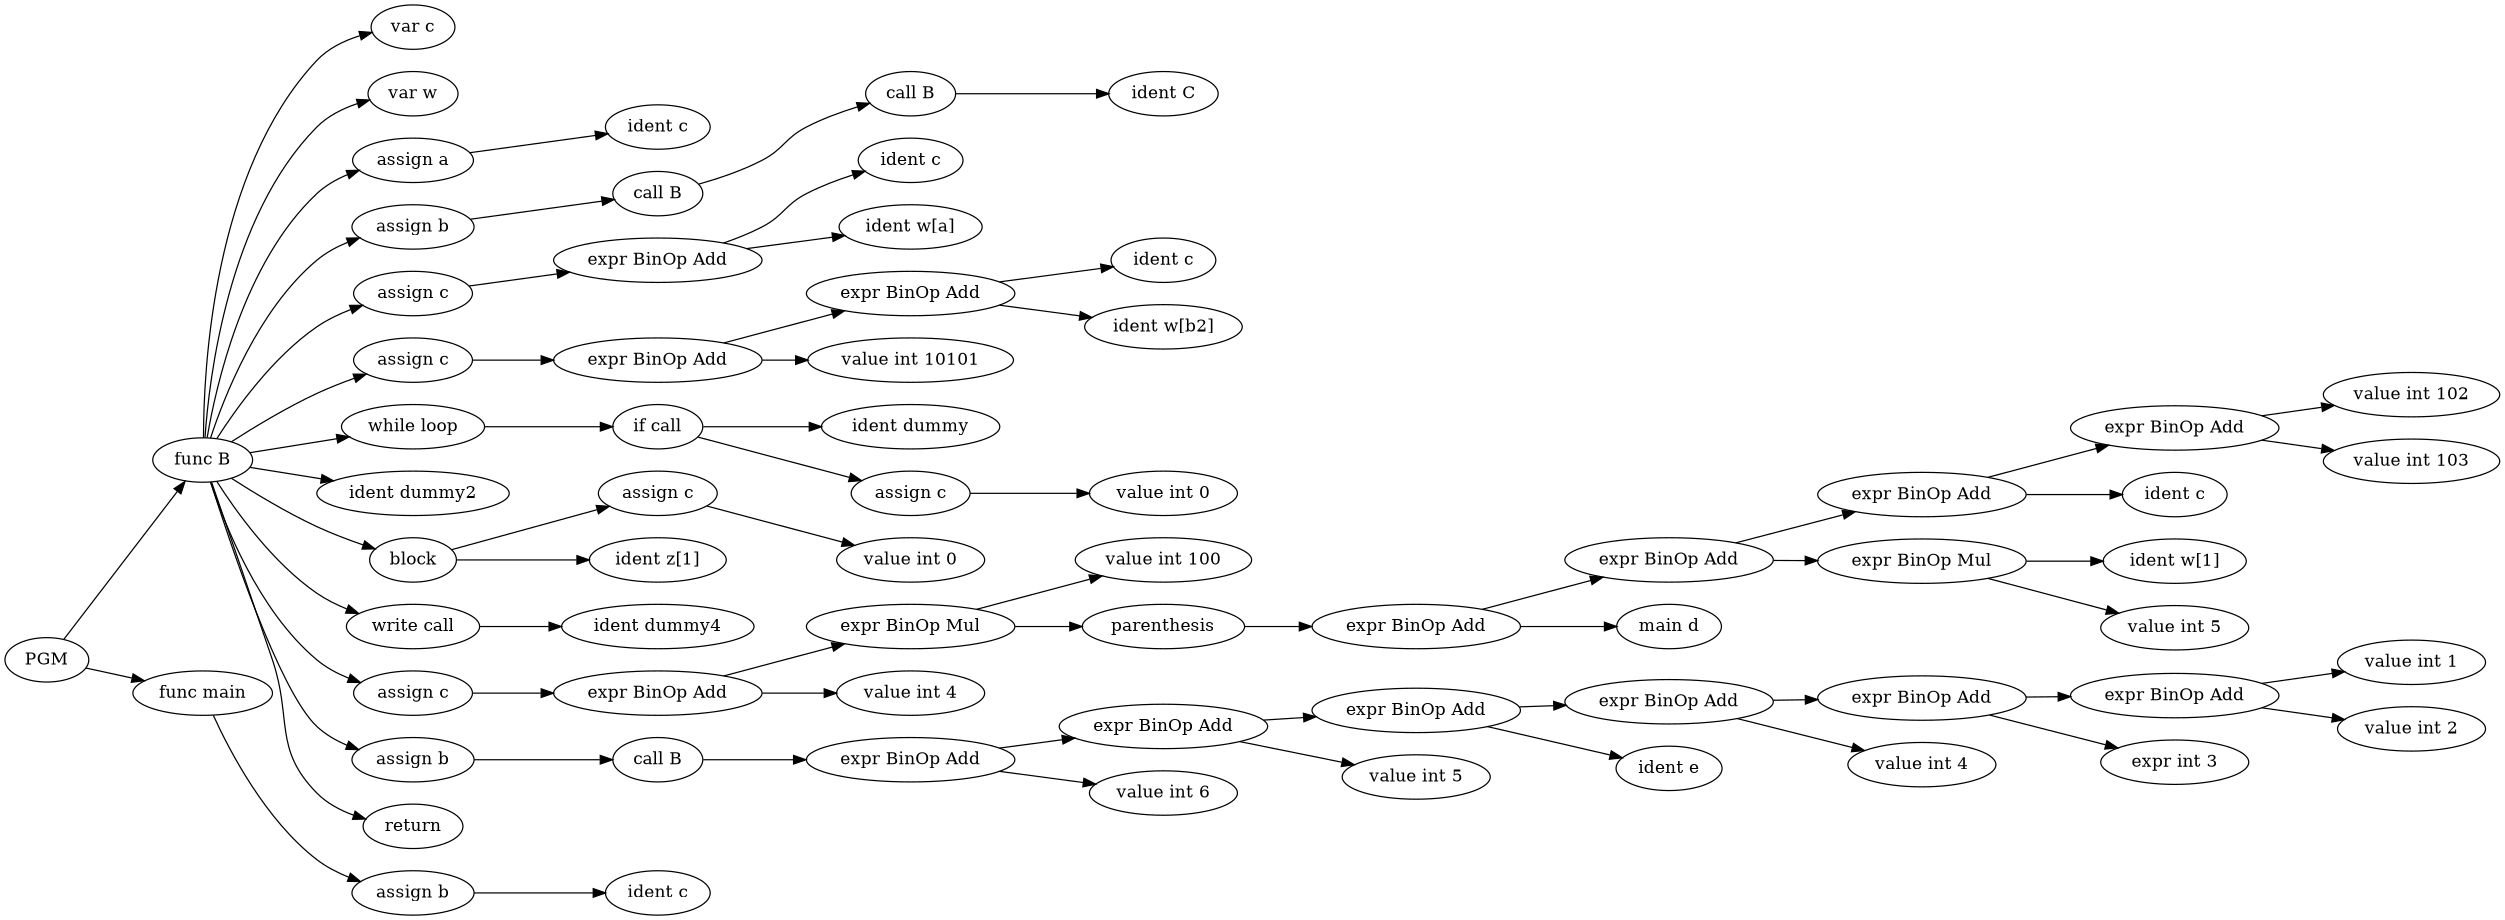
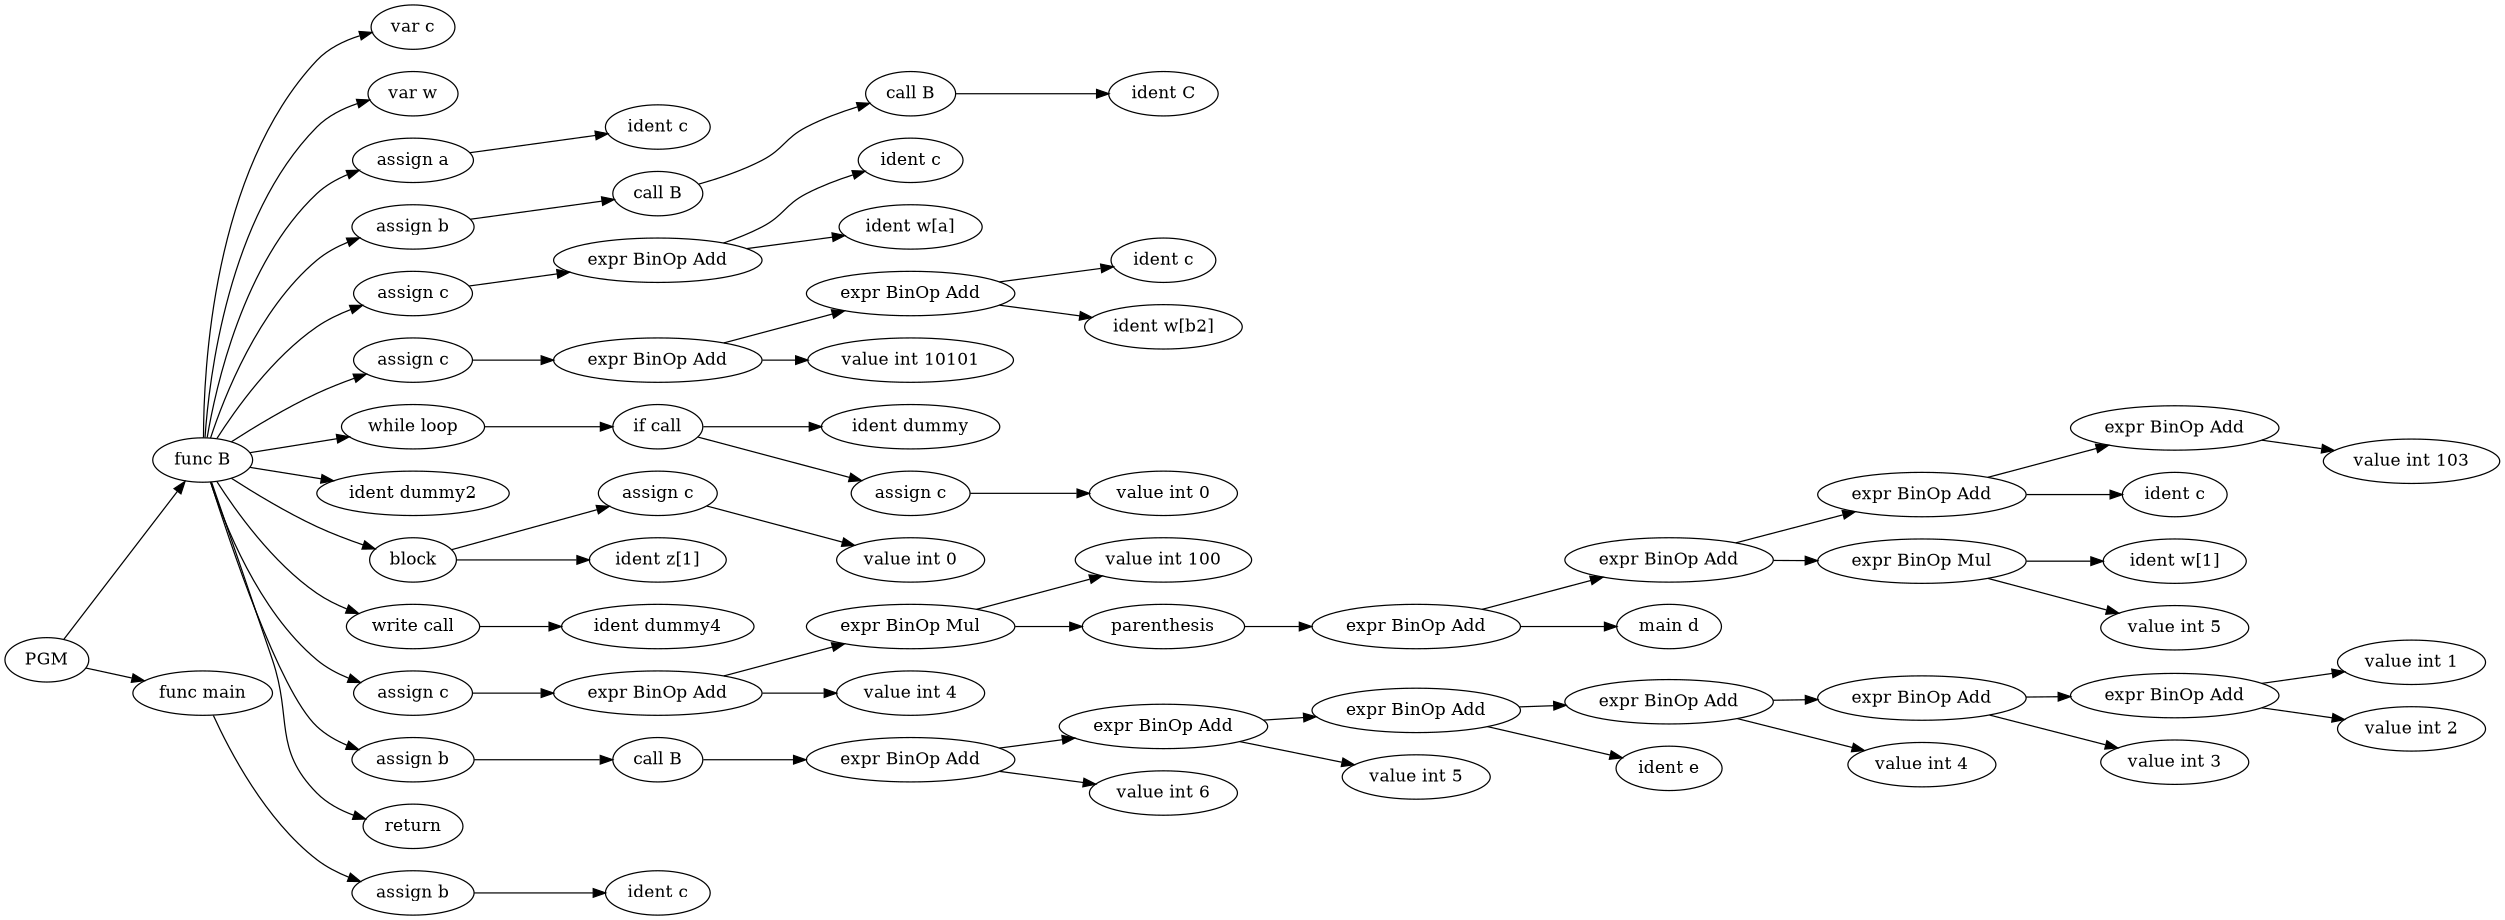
(2412, 395) -> none
(2175, 762) -> (2175, 762)
